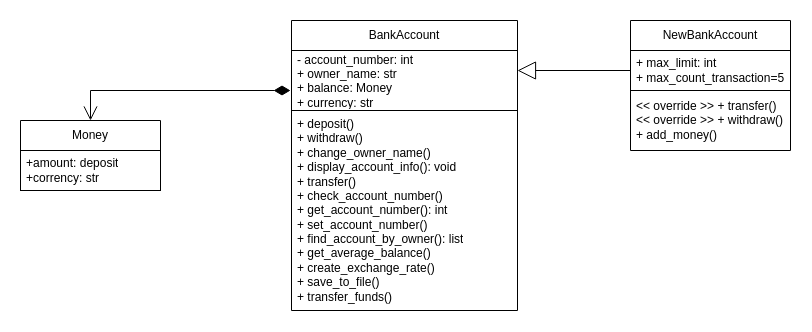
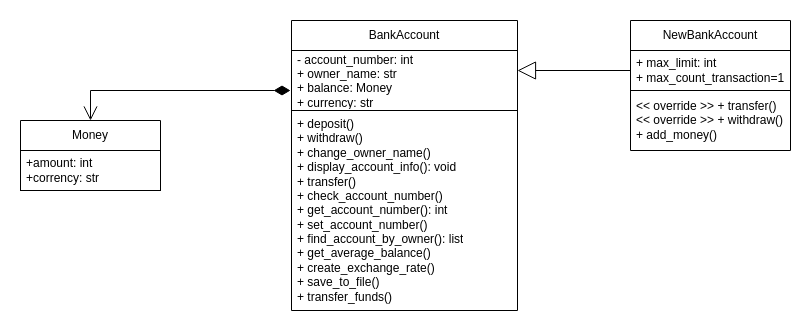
(712, 71) -> (712, 71)
(76, 171) -> (70, 171)
